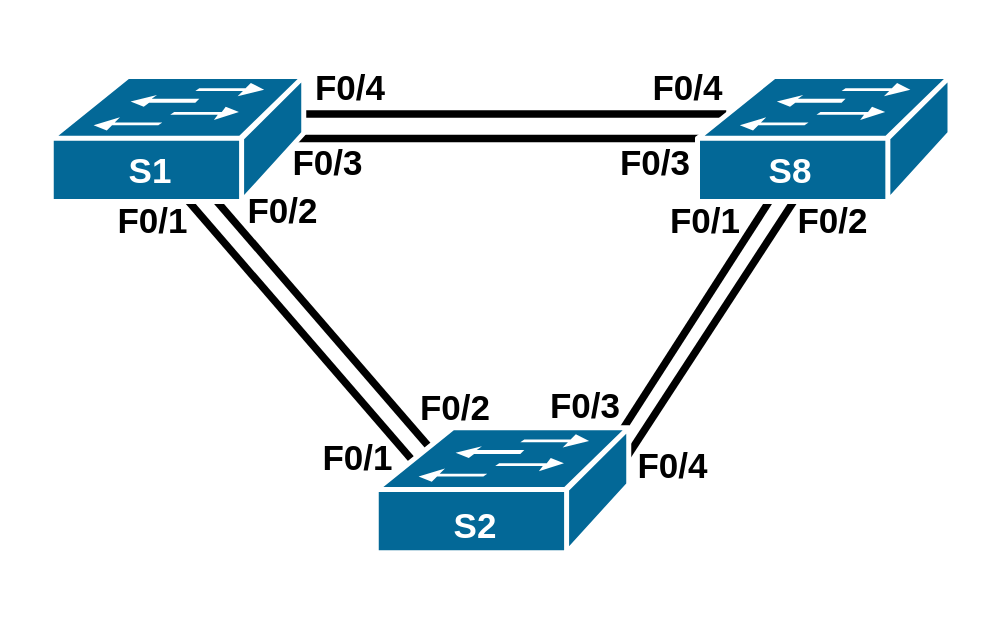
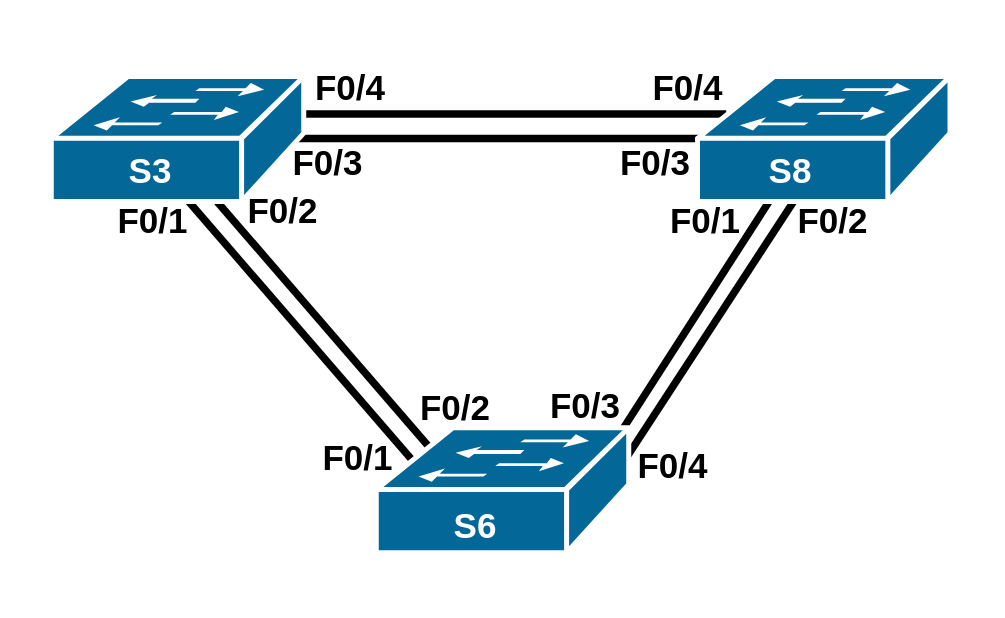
(151, 171) -> (151, 171)
(476, 526) -> (476, 526)
